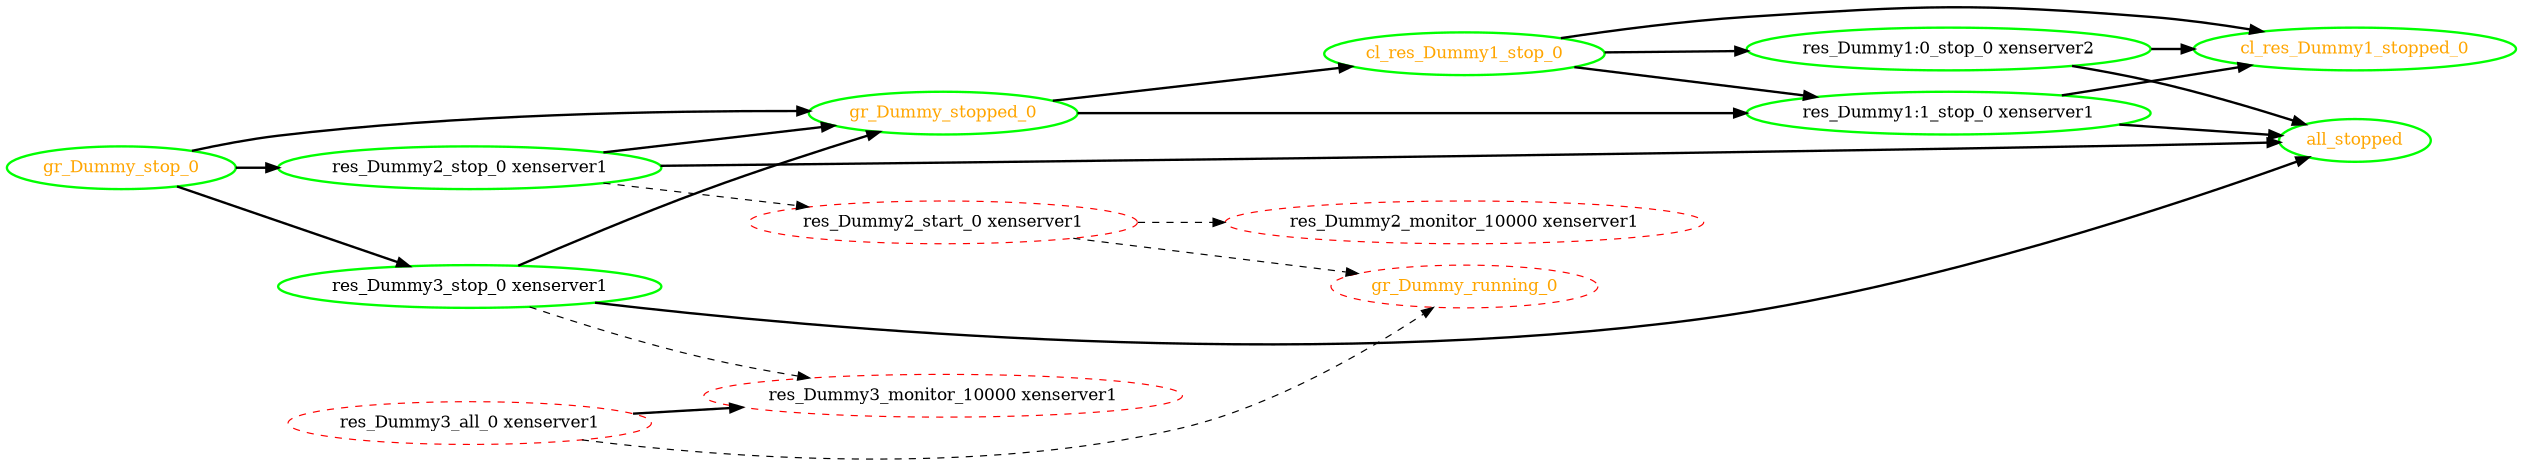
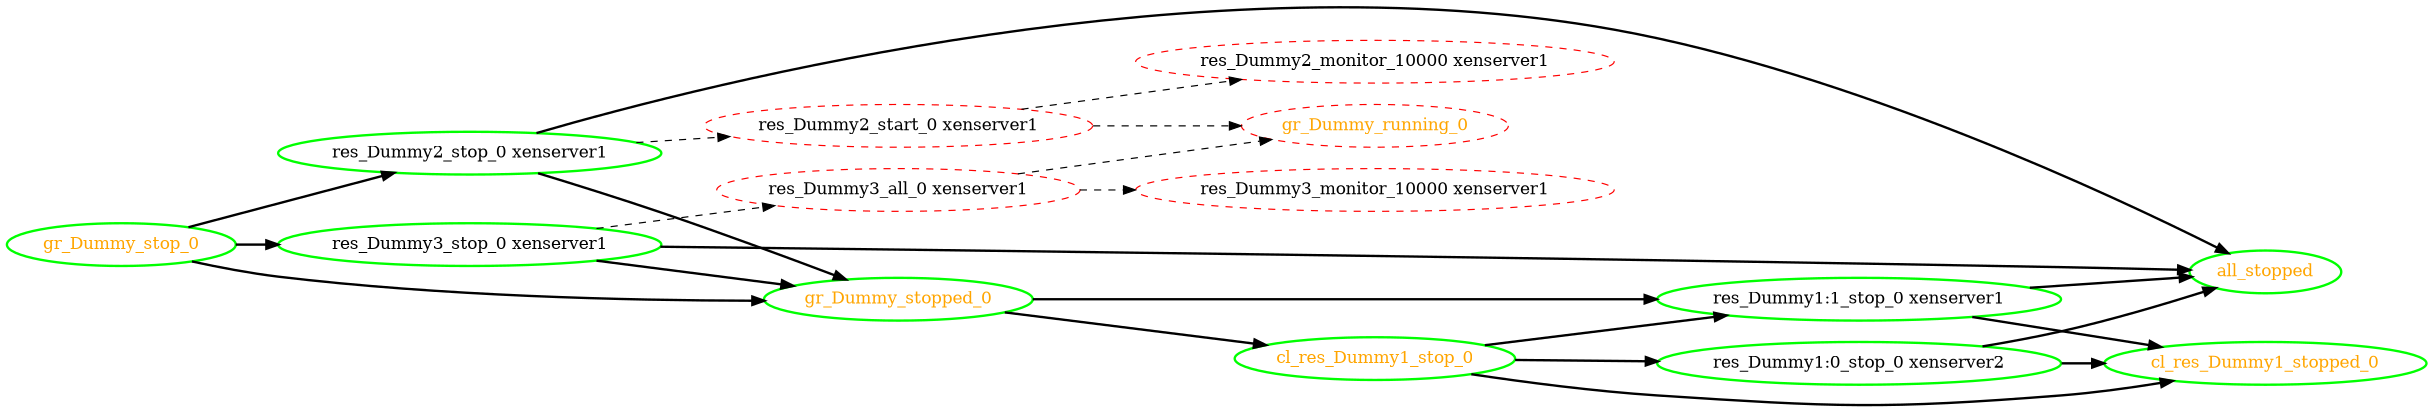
(662, 347) -> (696, 216)
(682, 411) -> (1101, 190)
